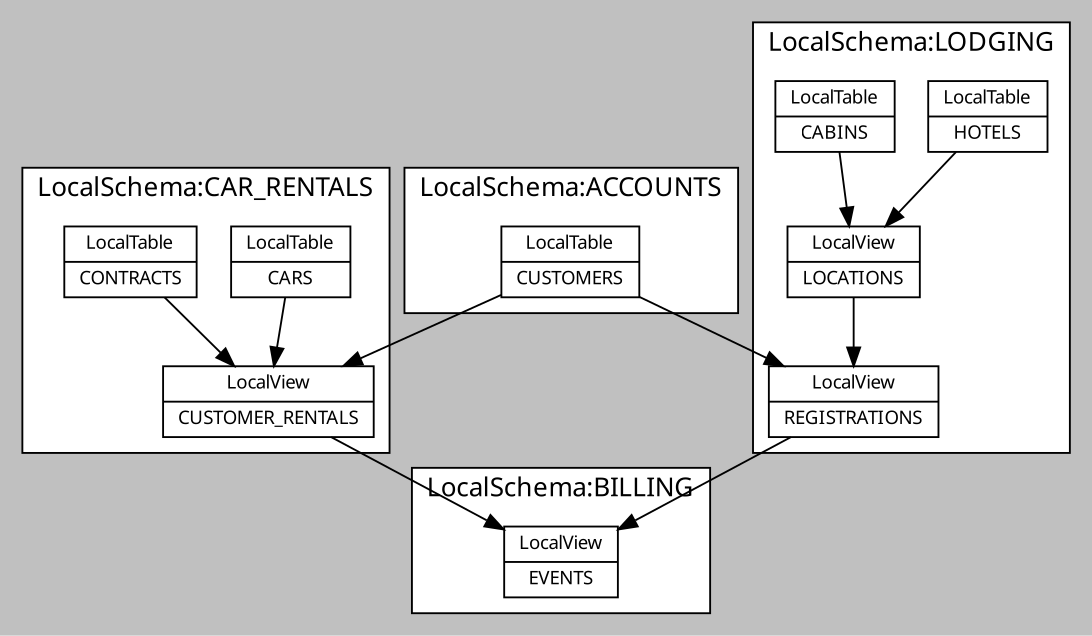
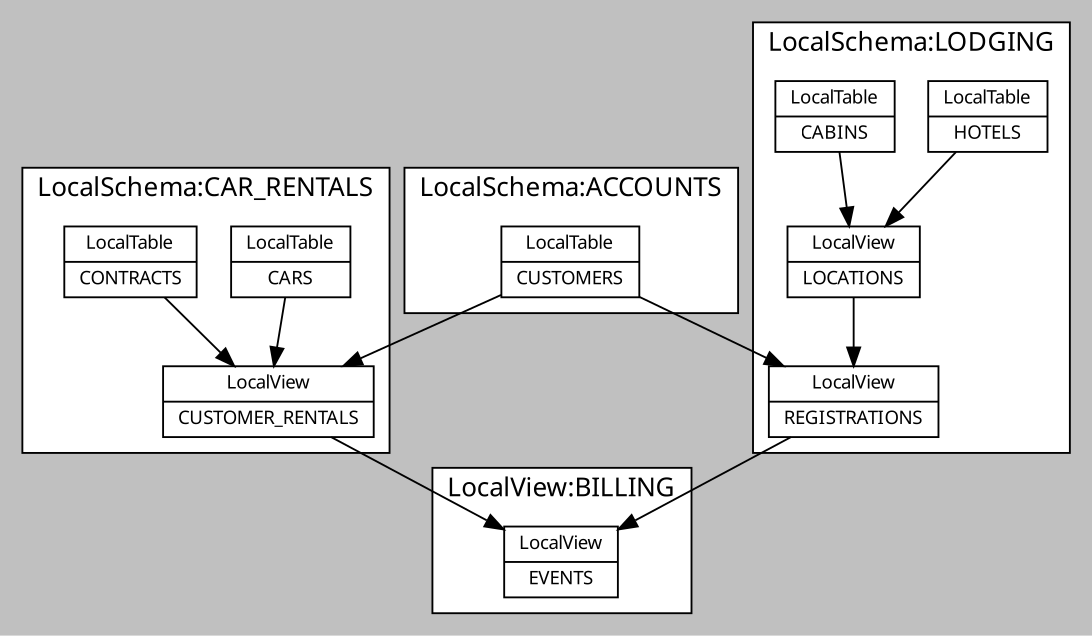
(561, 489) -> (562, 489)
